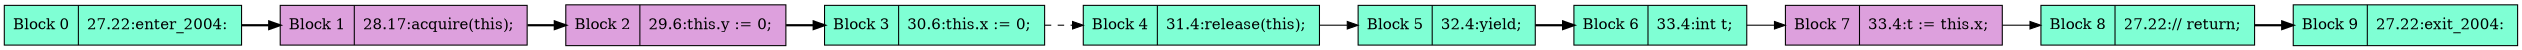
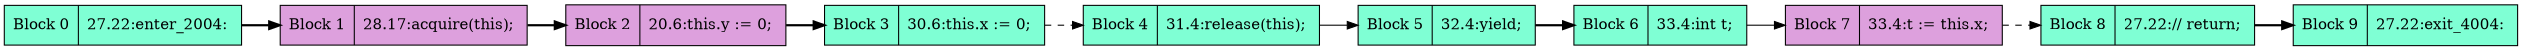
(713, 25) -> (713, 25)
(2016, 25) -> (2016, 25)
(2442, 25) -> (2442, 25)
